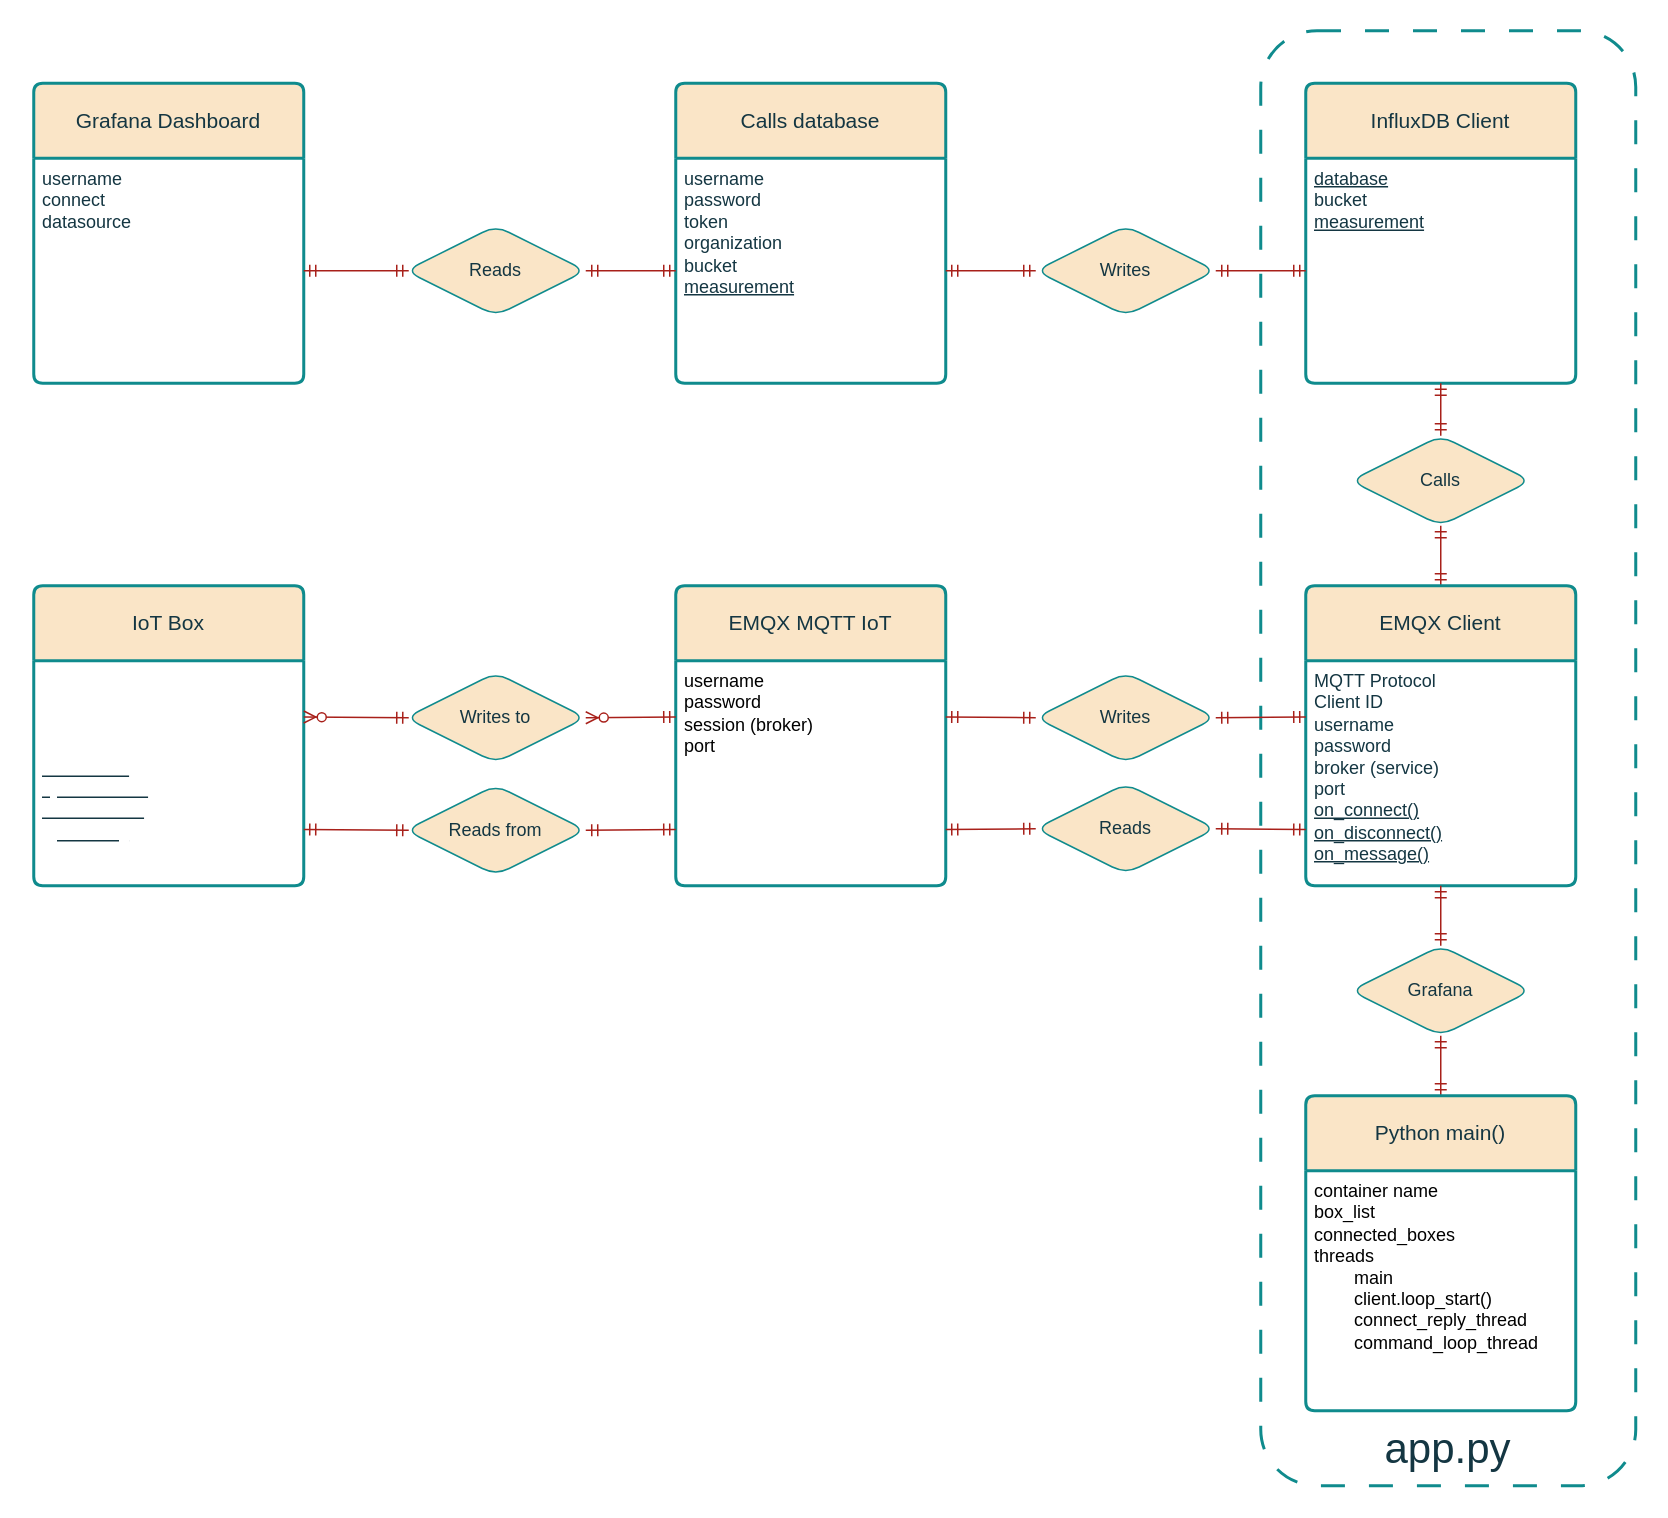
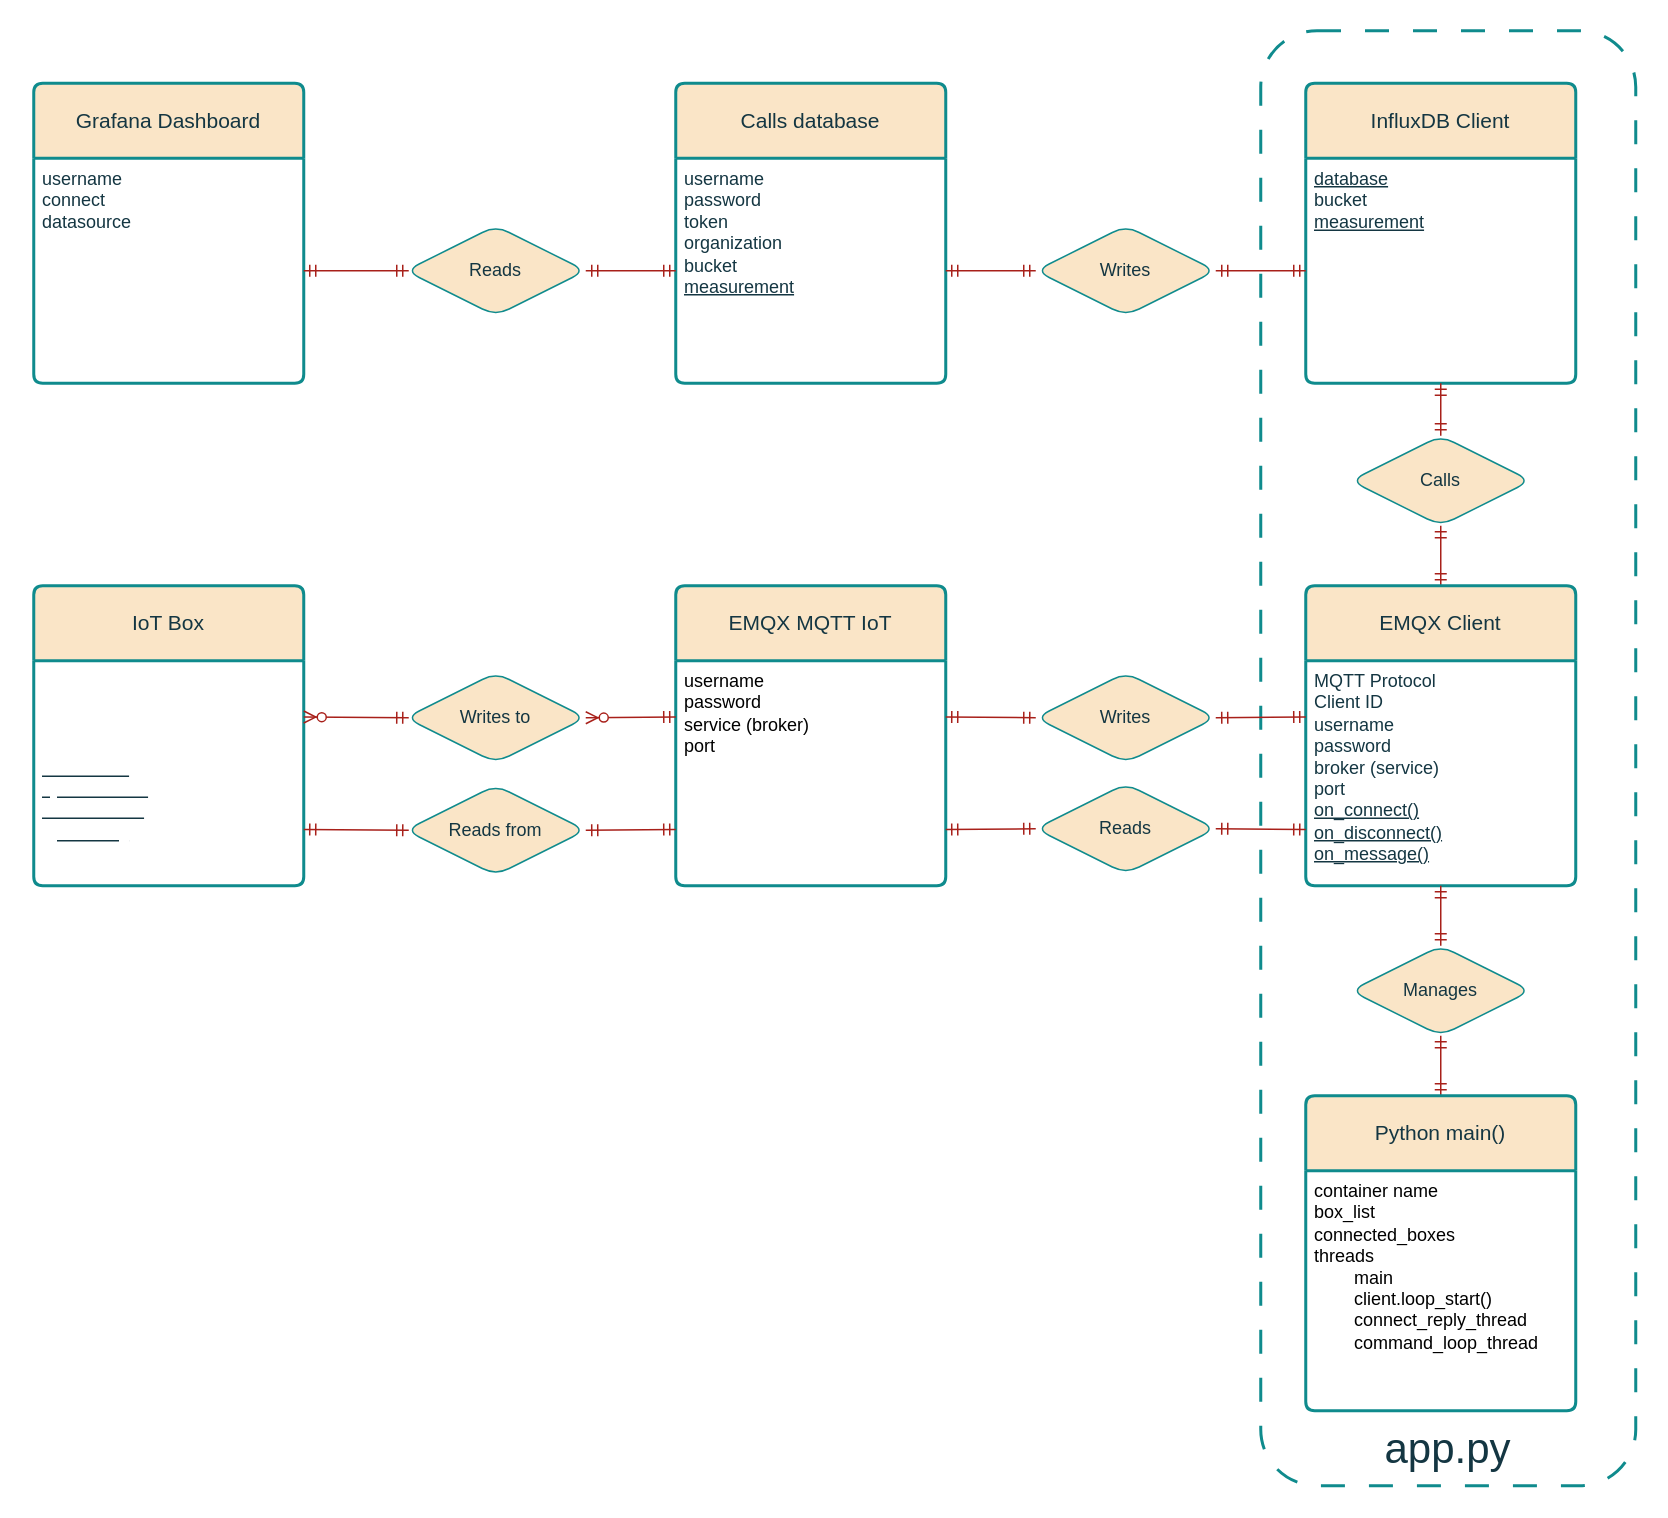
(761, 714) -> (761, 714)
(1441, 991) -> (1441, 991)
